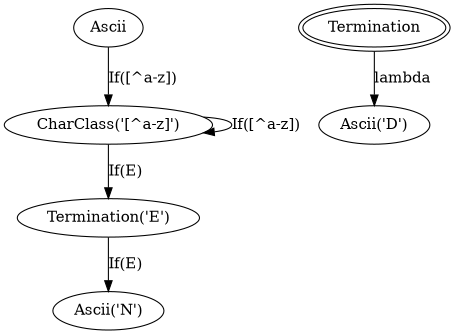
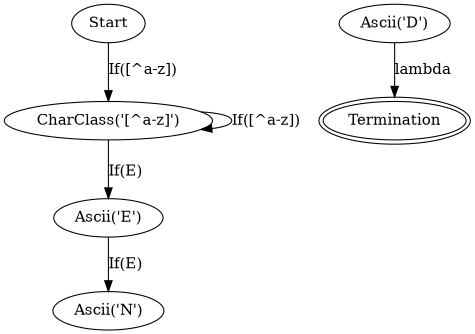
(108, 28) -> (108, 23)
(374, 73) -> (395, 64)
(108, 218) -> (108, 218)
